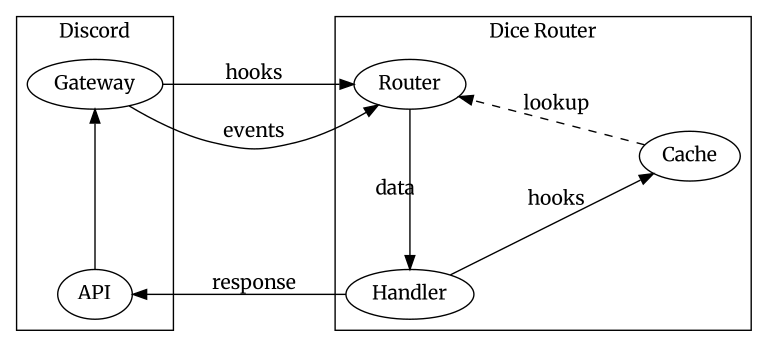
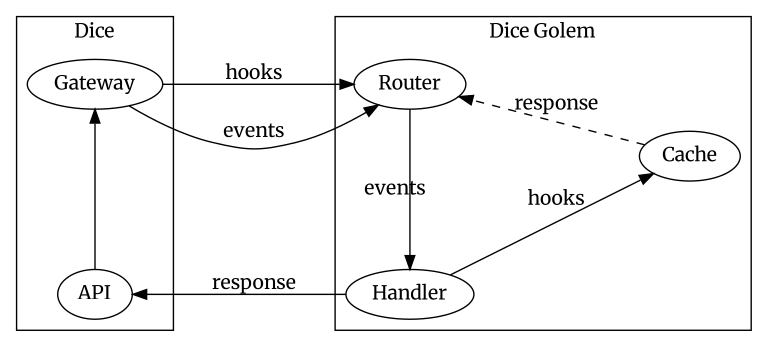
(95, 32) -> (95, 32)
(543, 32) -> (543, 32)
(557, 104) -> (557, 104)
(395, 189) -> (395, 189)
